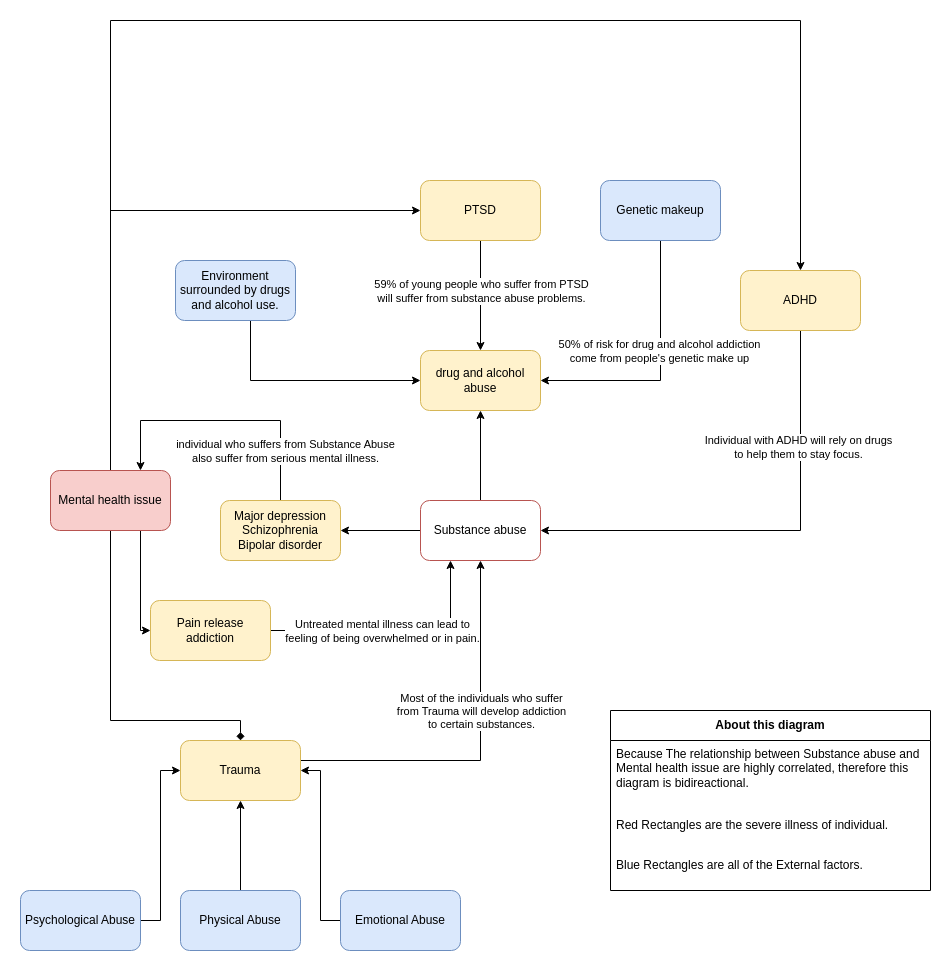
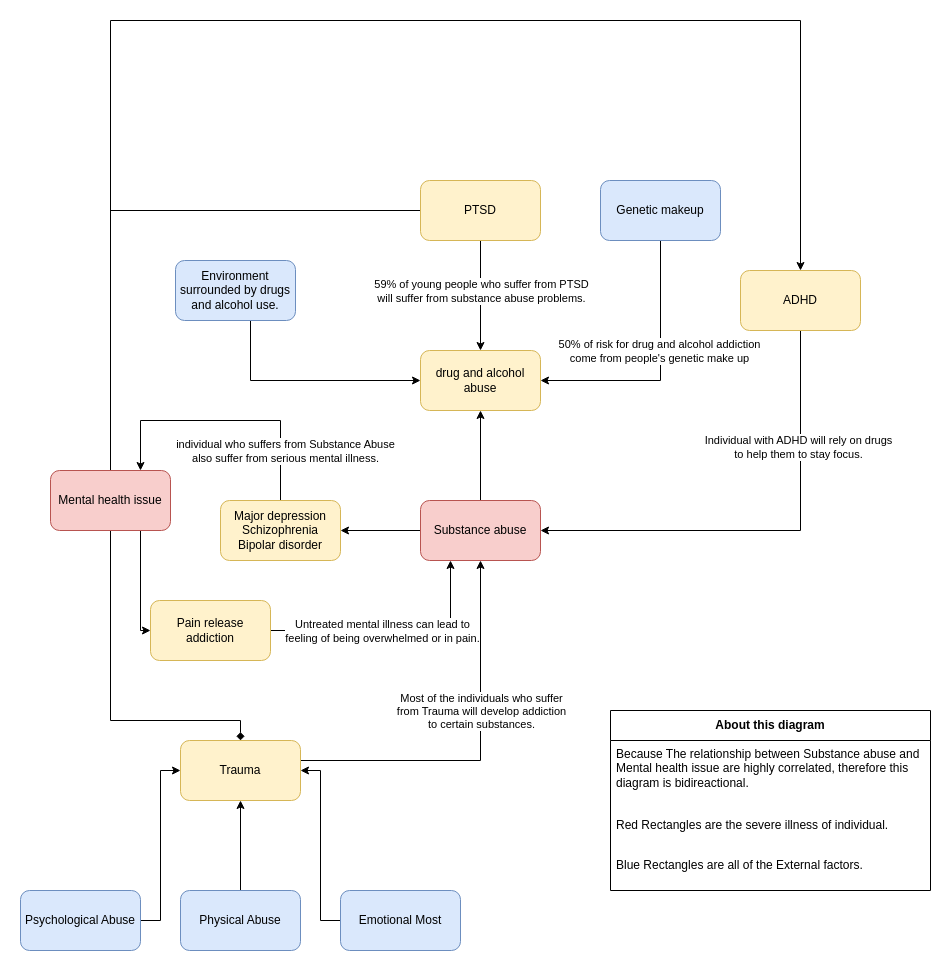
(412, 211) -> (415, 211)
(481, 531) -> (481, 531)
(401, 921) -> (401, 921)
